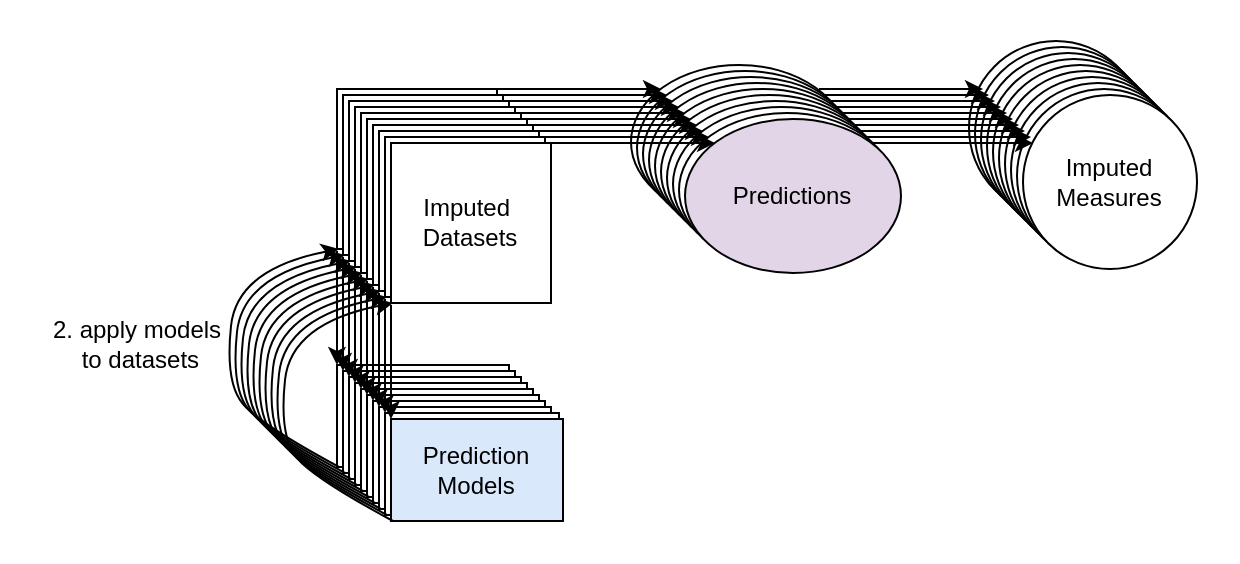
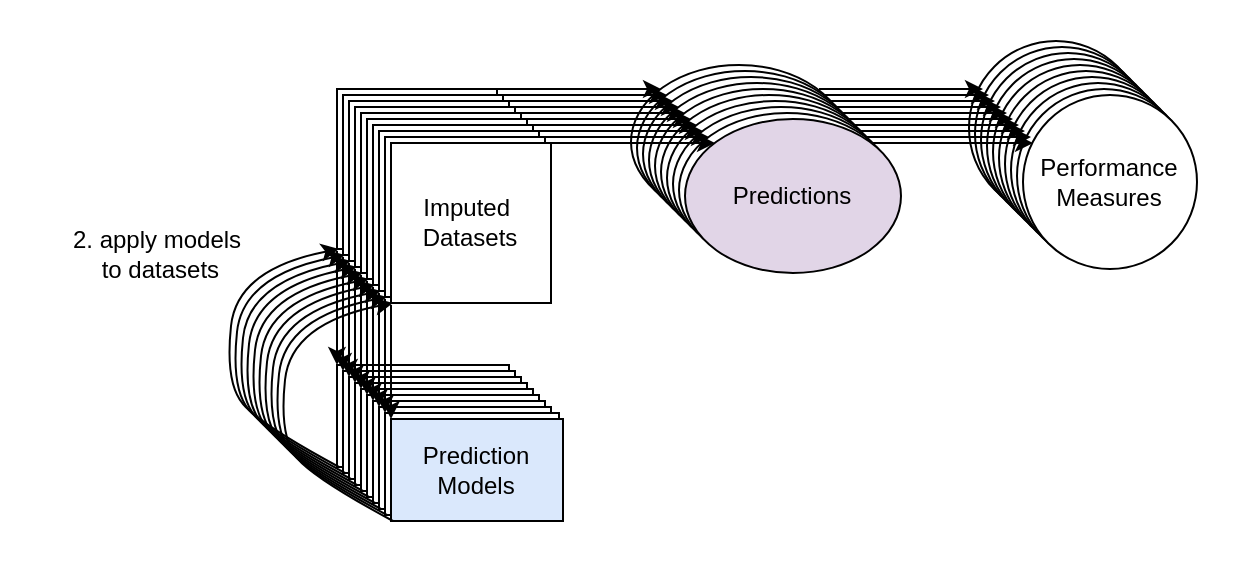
(1110, 183) -> (1110, 183)
(137, 344) -> (157, 254)
